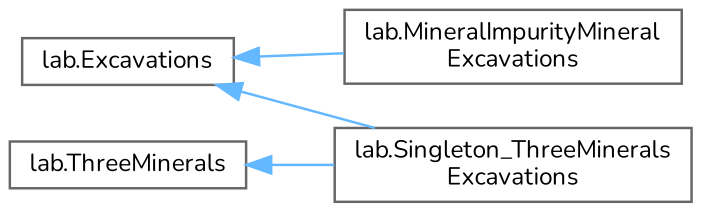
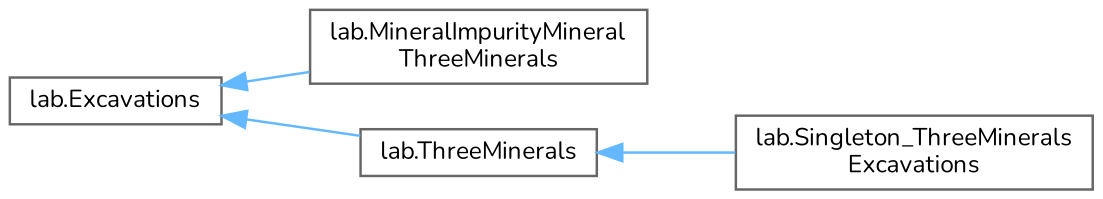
(513, 47) -> (479, 47)
(308, 110) -> (304, 128)
